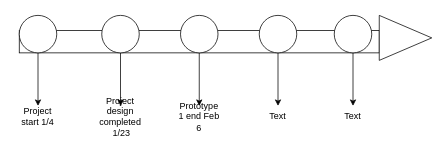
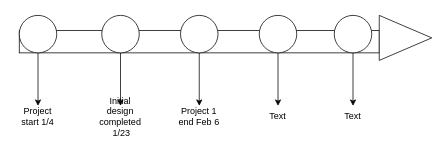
(120, 117) -> (120, 117)
(199, 117) -> (199, 117)
